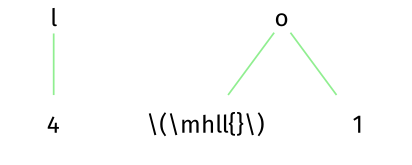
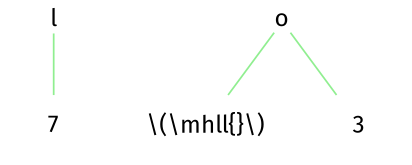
(54, 126) -> (54, 126)
(359, 126) -> (359, 126)
